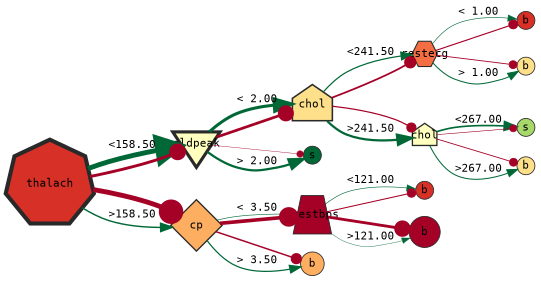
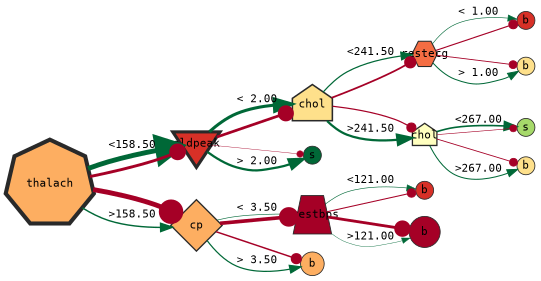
(196, 144) -> (196, 144)
(50, 184) -> (50, 184)
